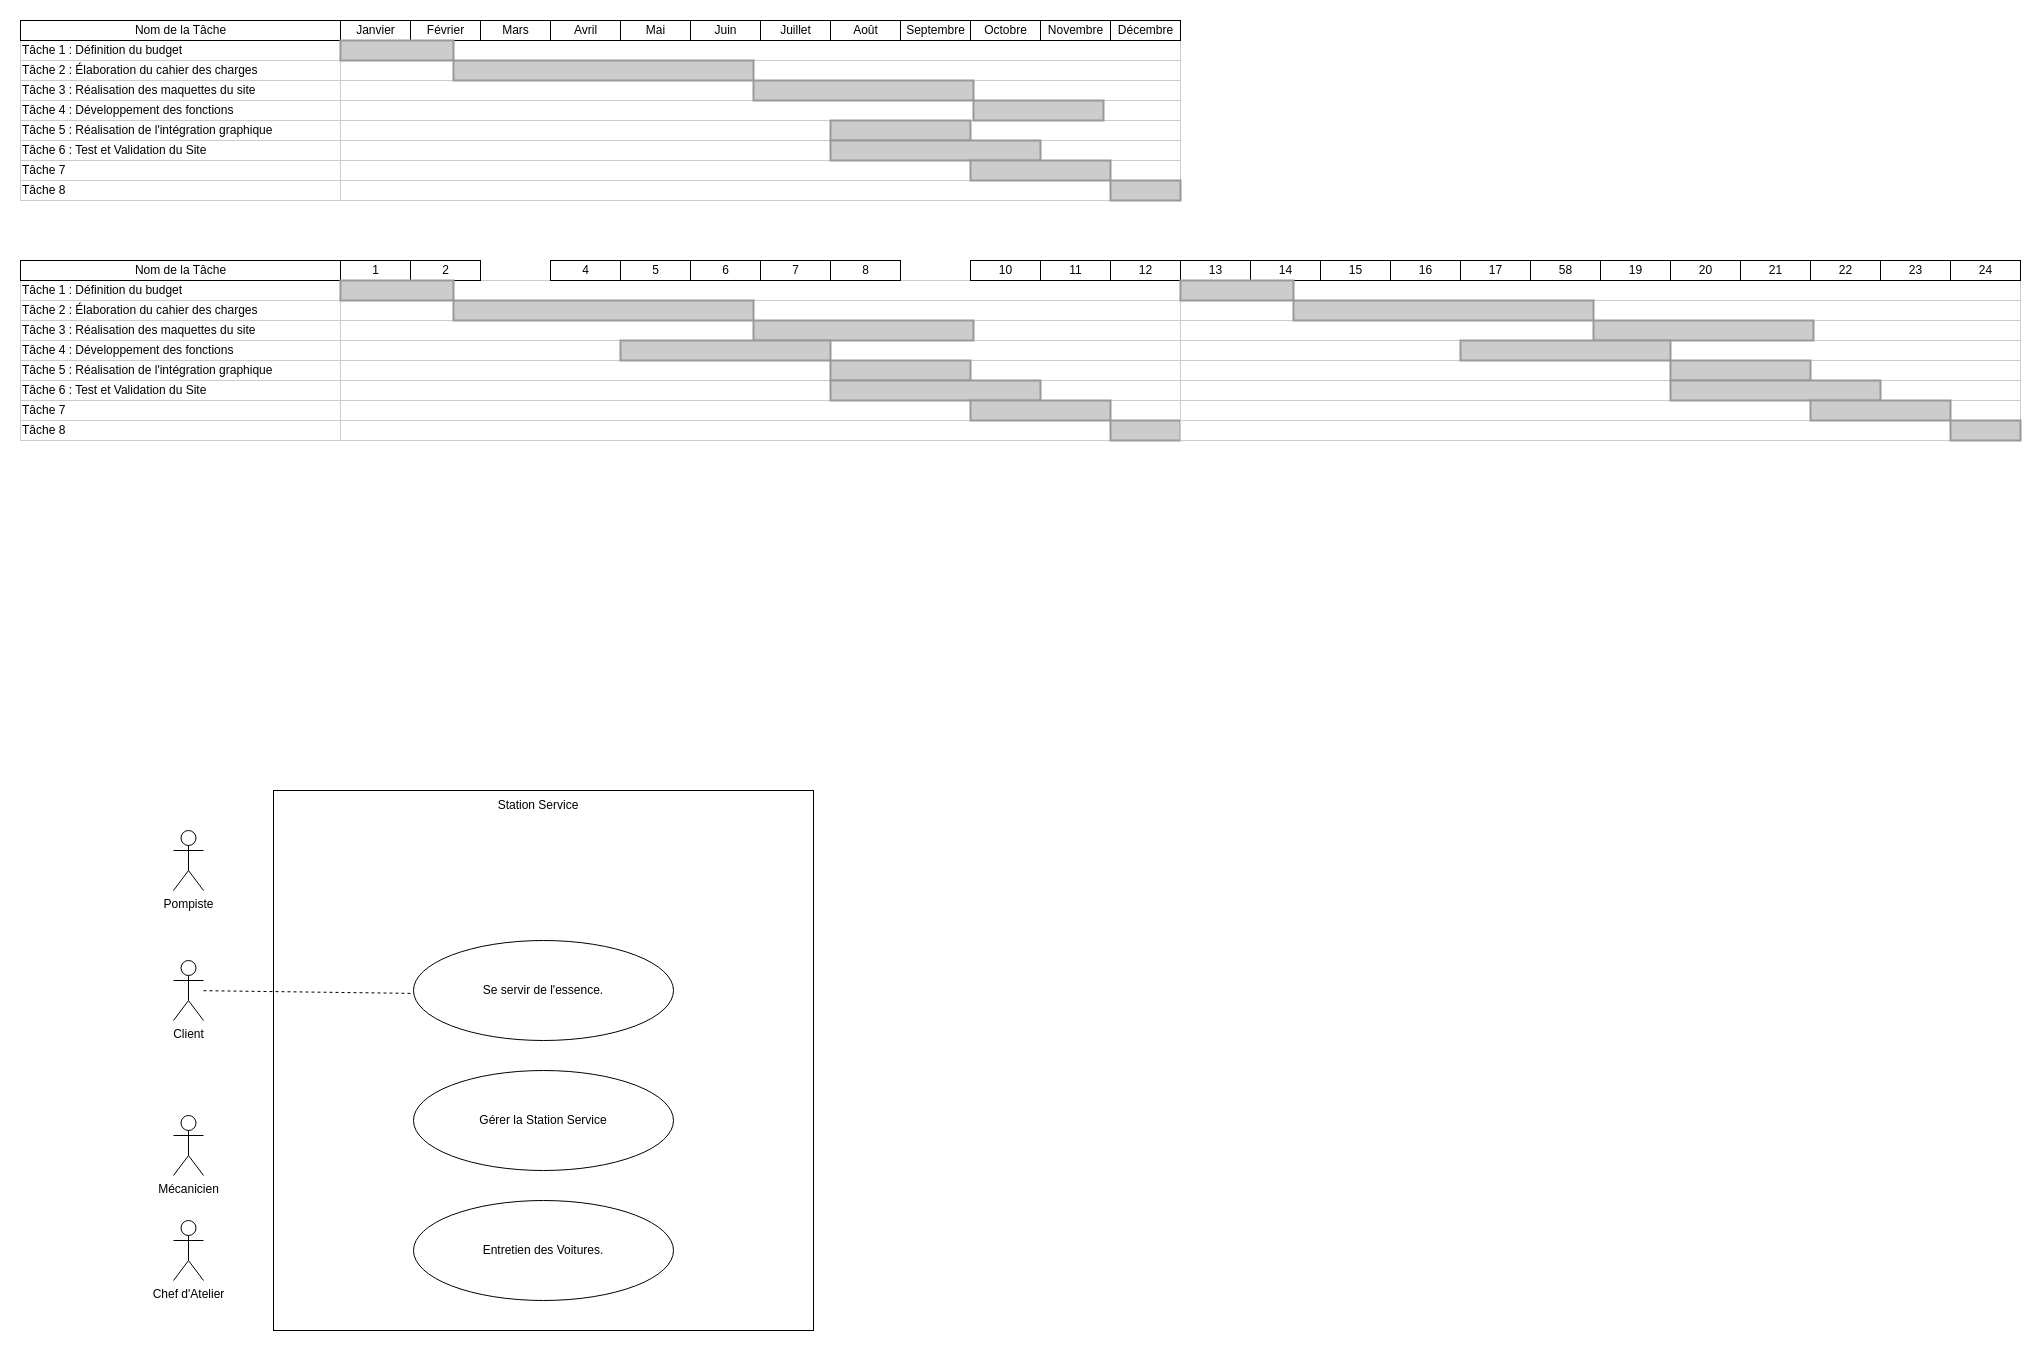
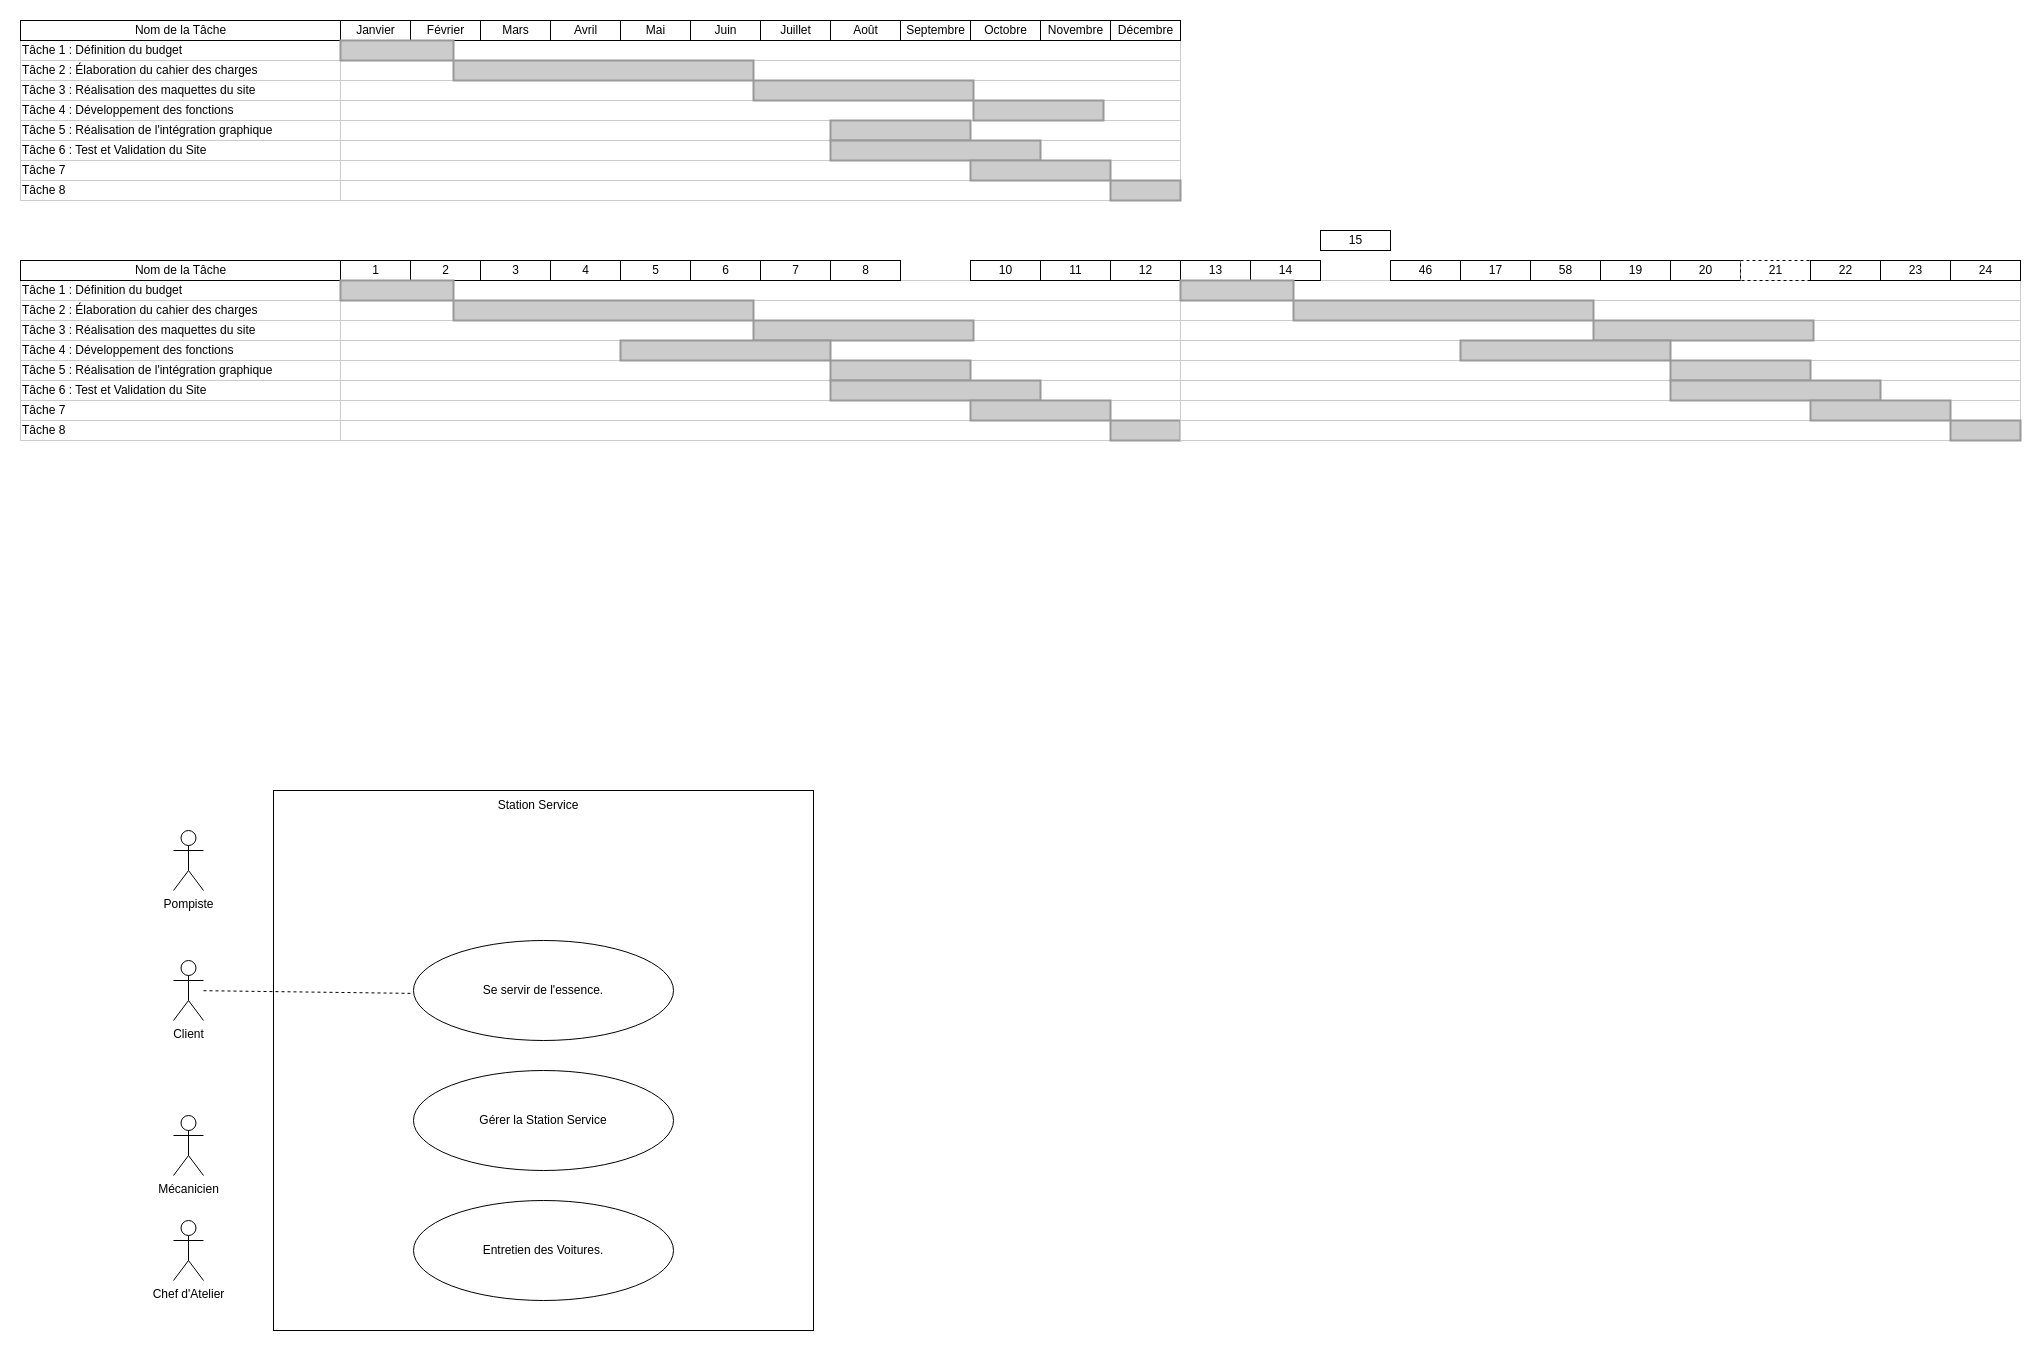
none -> (516, 271)
(1356, 271) -> (1356, 241)
(1426, 271) -> (1426, 271)
(1776, 271) -> (1776, 271)
